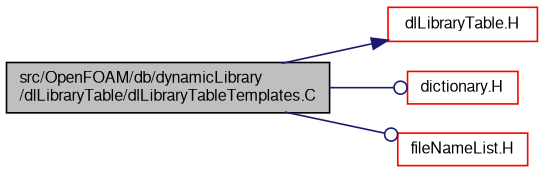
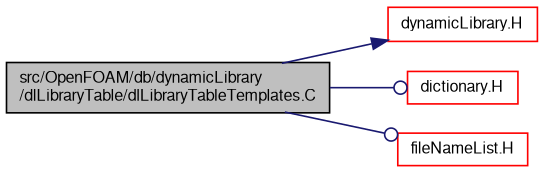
(463, 24) -> (463, 24)
